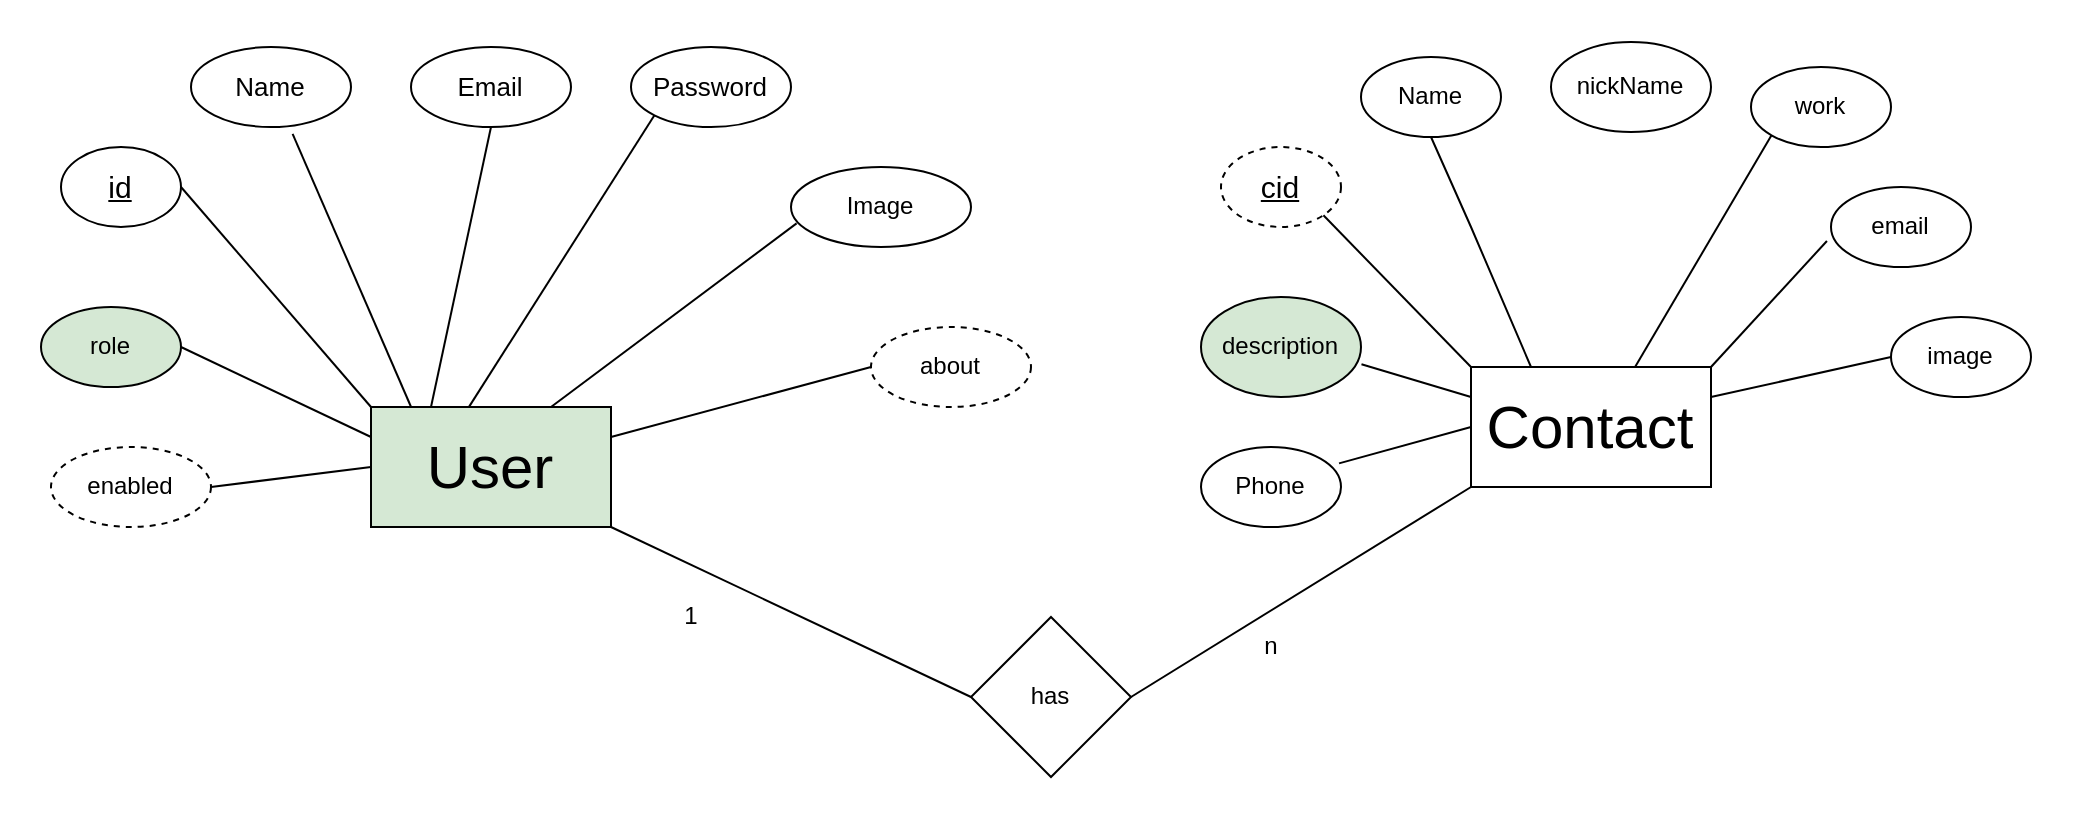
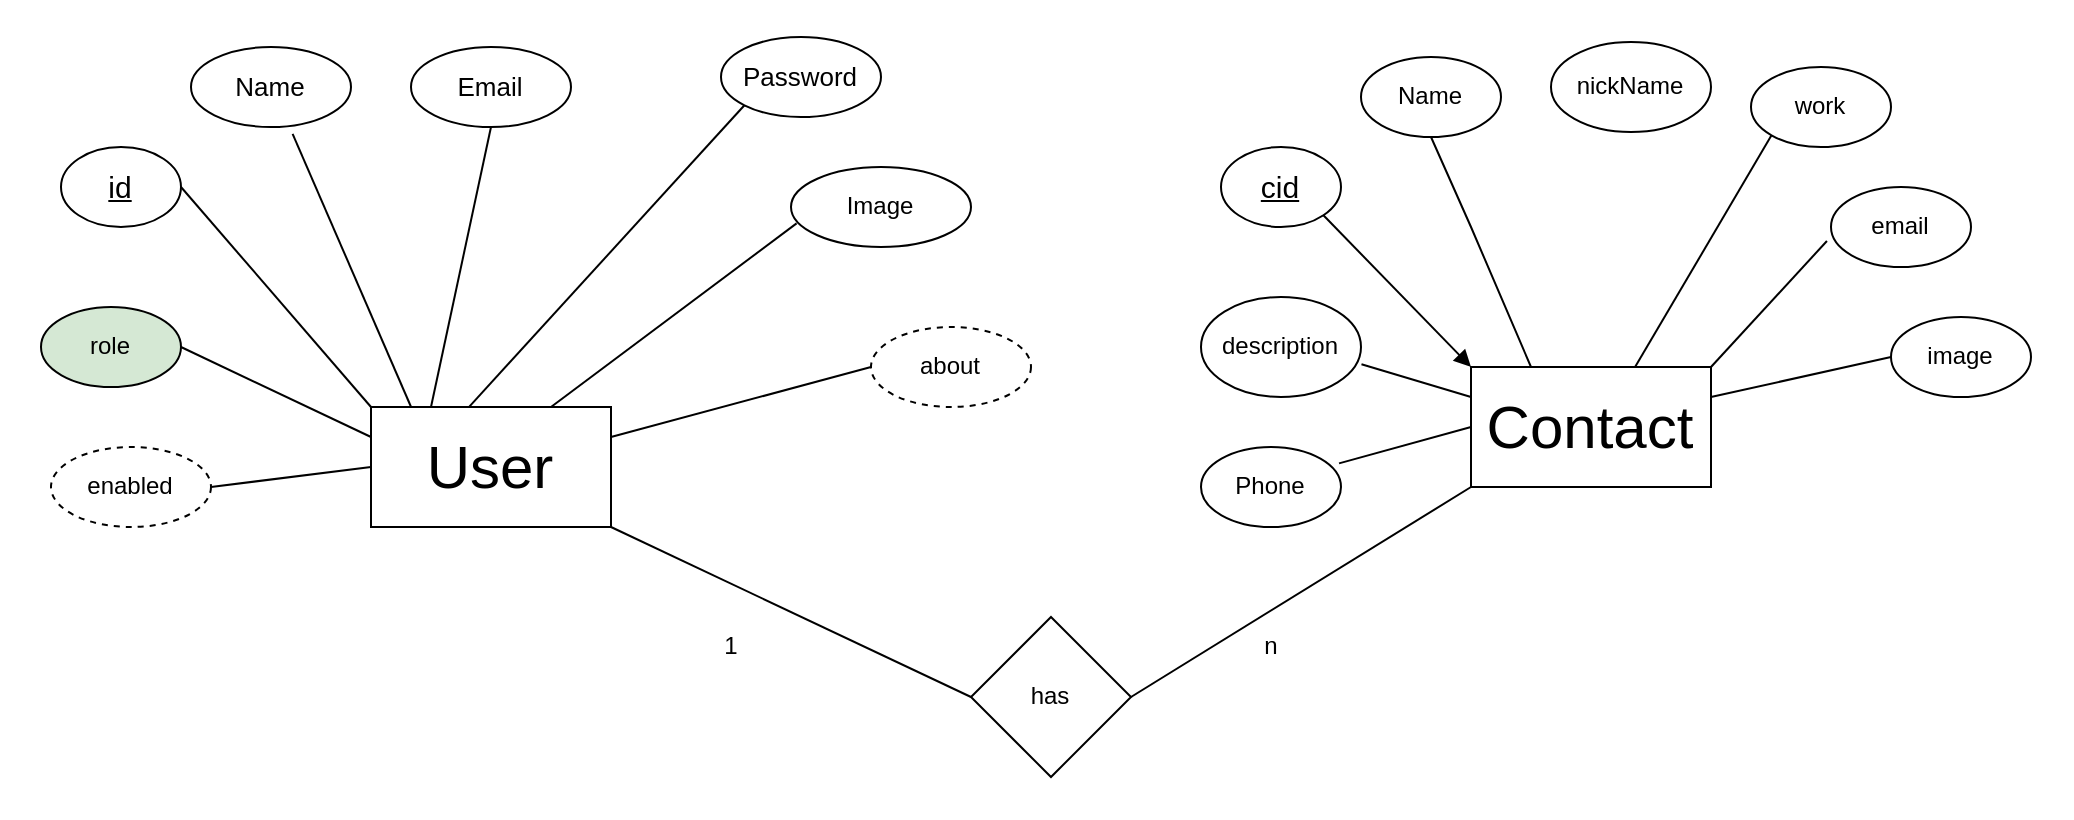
(711, 87) -> (801, 77)
(1281, 187) -> (1281, 187)
(1281, 347) -> (1281, 347)
(1463, 359) -> (1458, 354)
(491, 467) -> (491, 467)
(691, 617) -> (731, 647)
